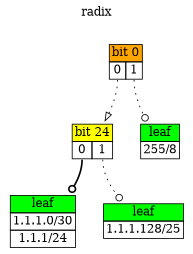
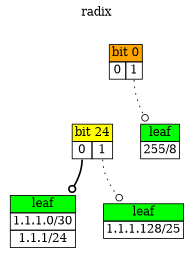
(115, 97) -> none
